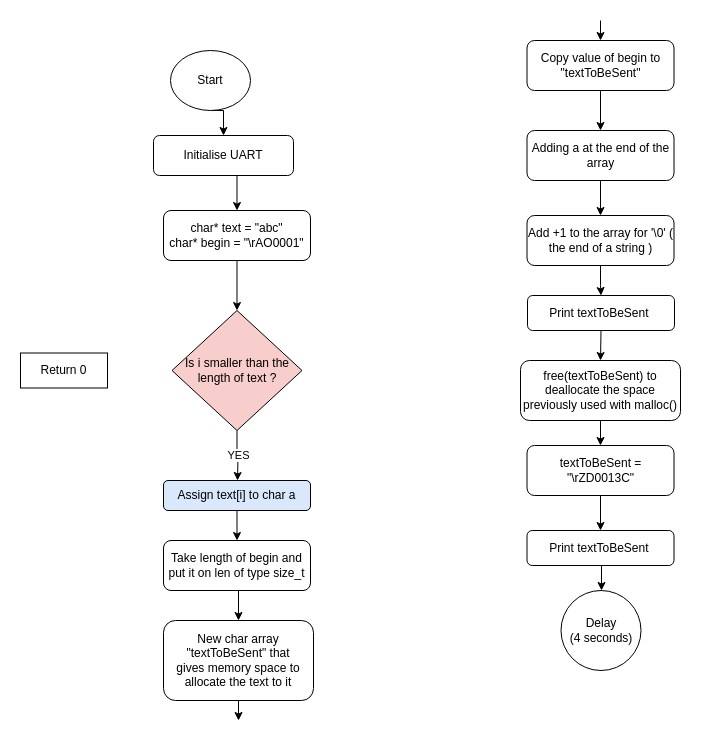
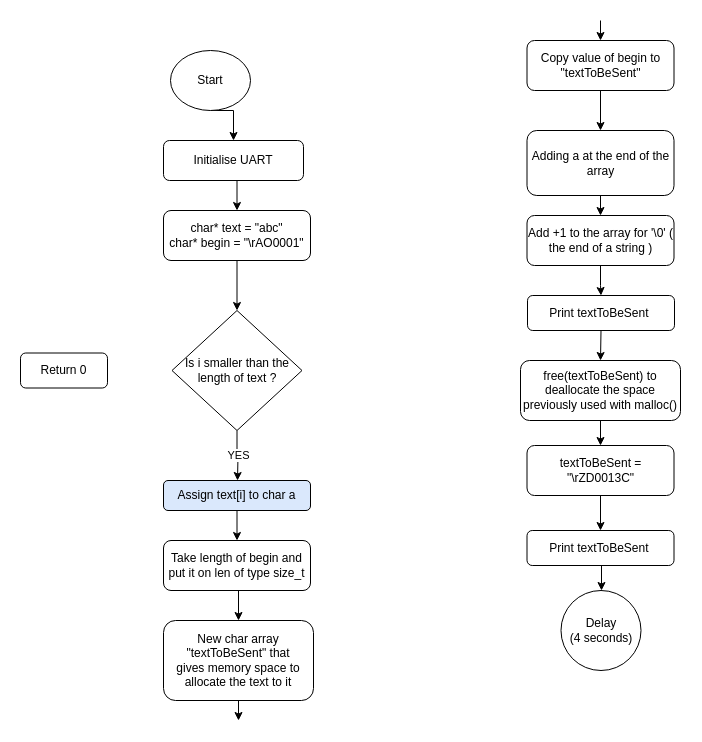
(224, 156) -> (234, 161)
(601, 156) -> (601, 163)
(64, 371) -> (64, 371)
(237, 371) -> (237, 371)
